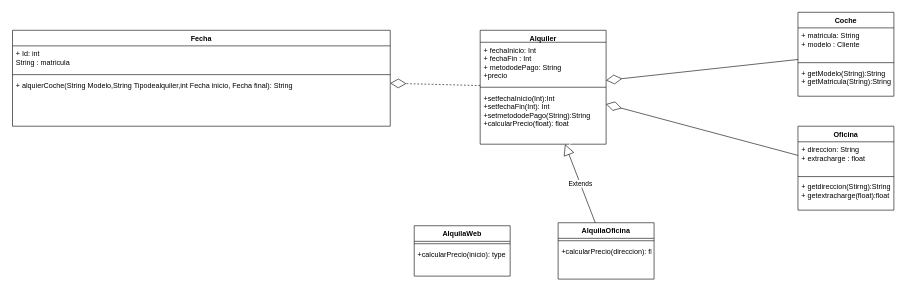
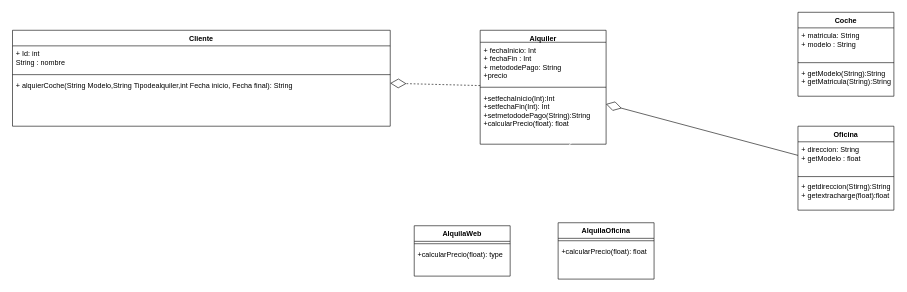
(834, 36) -> (834, 36)
(201, 38) -> (201, 38)
(30, 54) -> (30, 54)
(710, 69) -> none
(834, 150) -> (834, 150)
(582, 189) -> none
(621, 251) -> (614, 251)
(469, 254) -> (468, 254)
